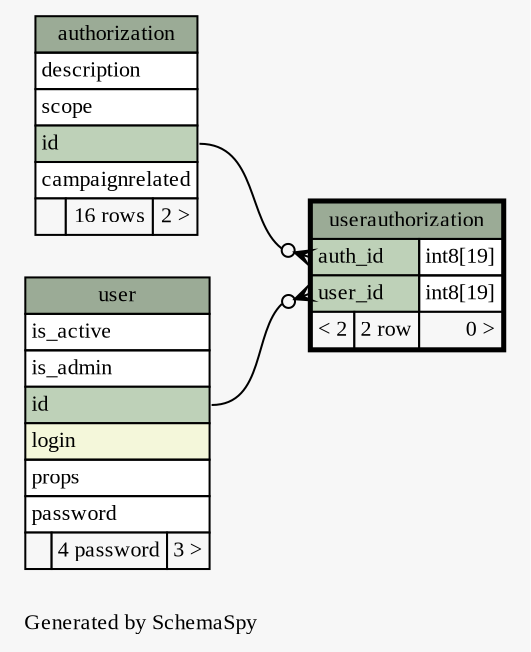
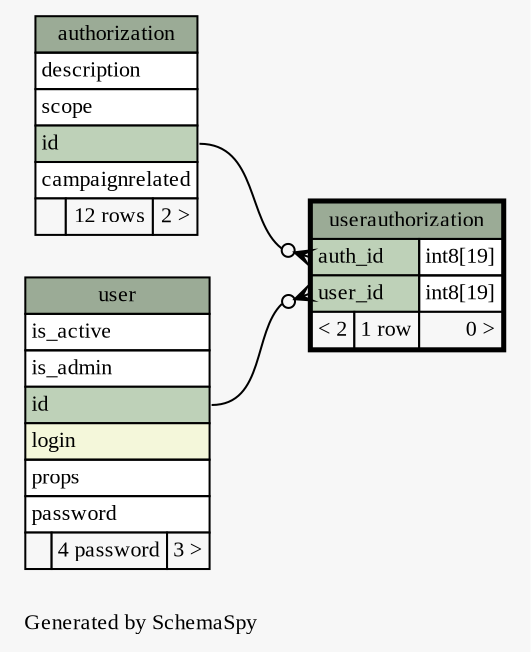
(110, 216) -> (110, 216)
(387, 329) -> (387, 329)
